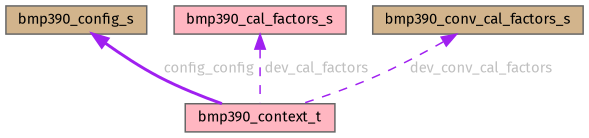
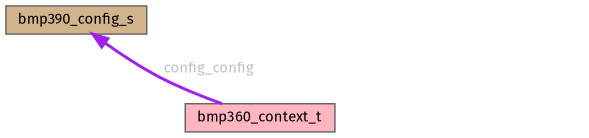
(260, 20) -> none
(478, 20) -> none
(260, 118) -> (260, 118)
